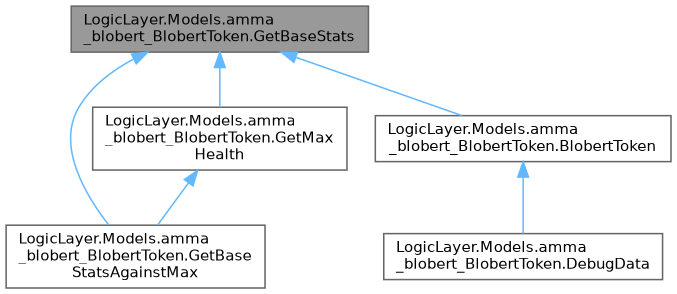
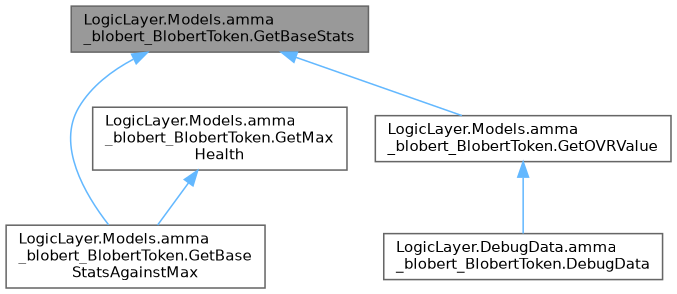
(220, 87) -> none
(523, 139) -> (523, 139)
(523, 257) -> (523, 257)
